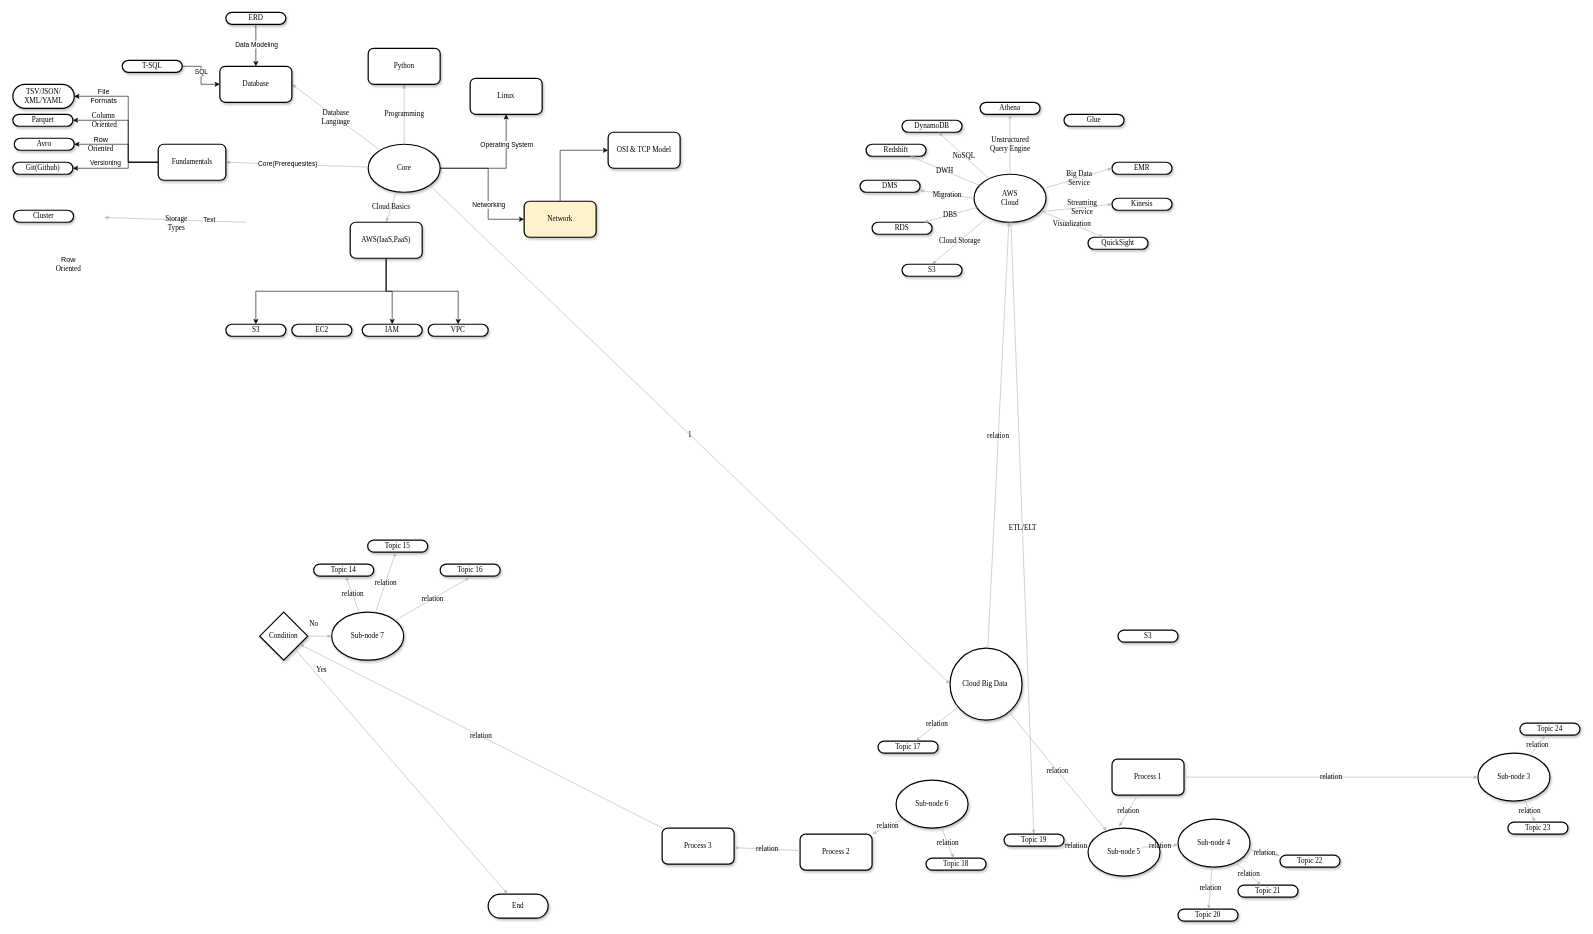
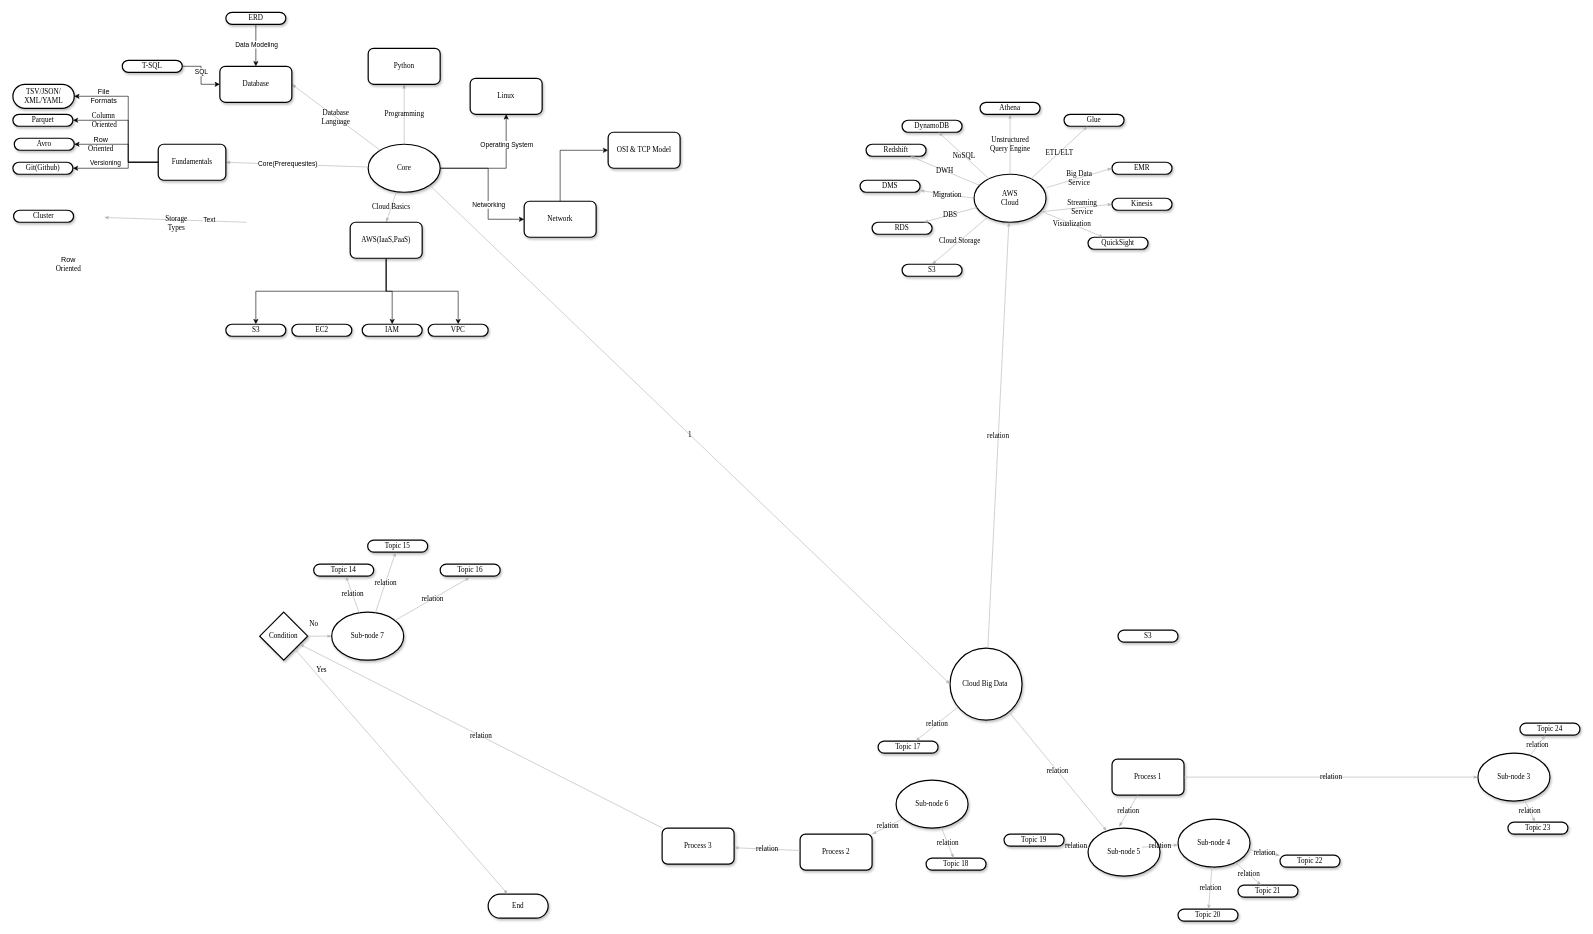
(560, 219) -> (560, 219)
(1022, 526) -> (1060, 152)
